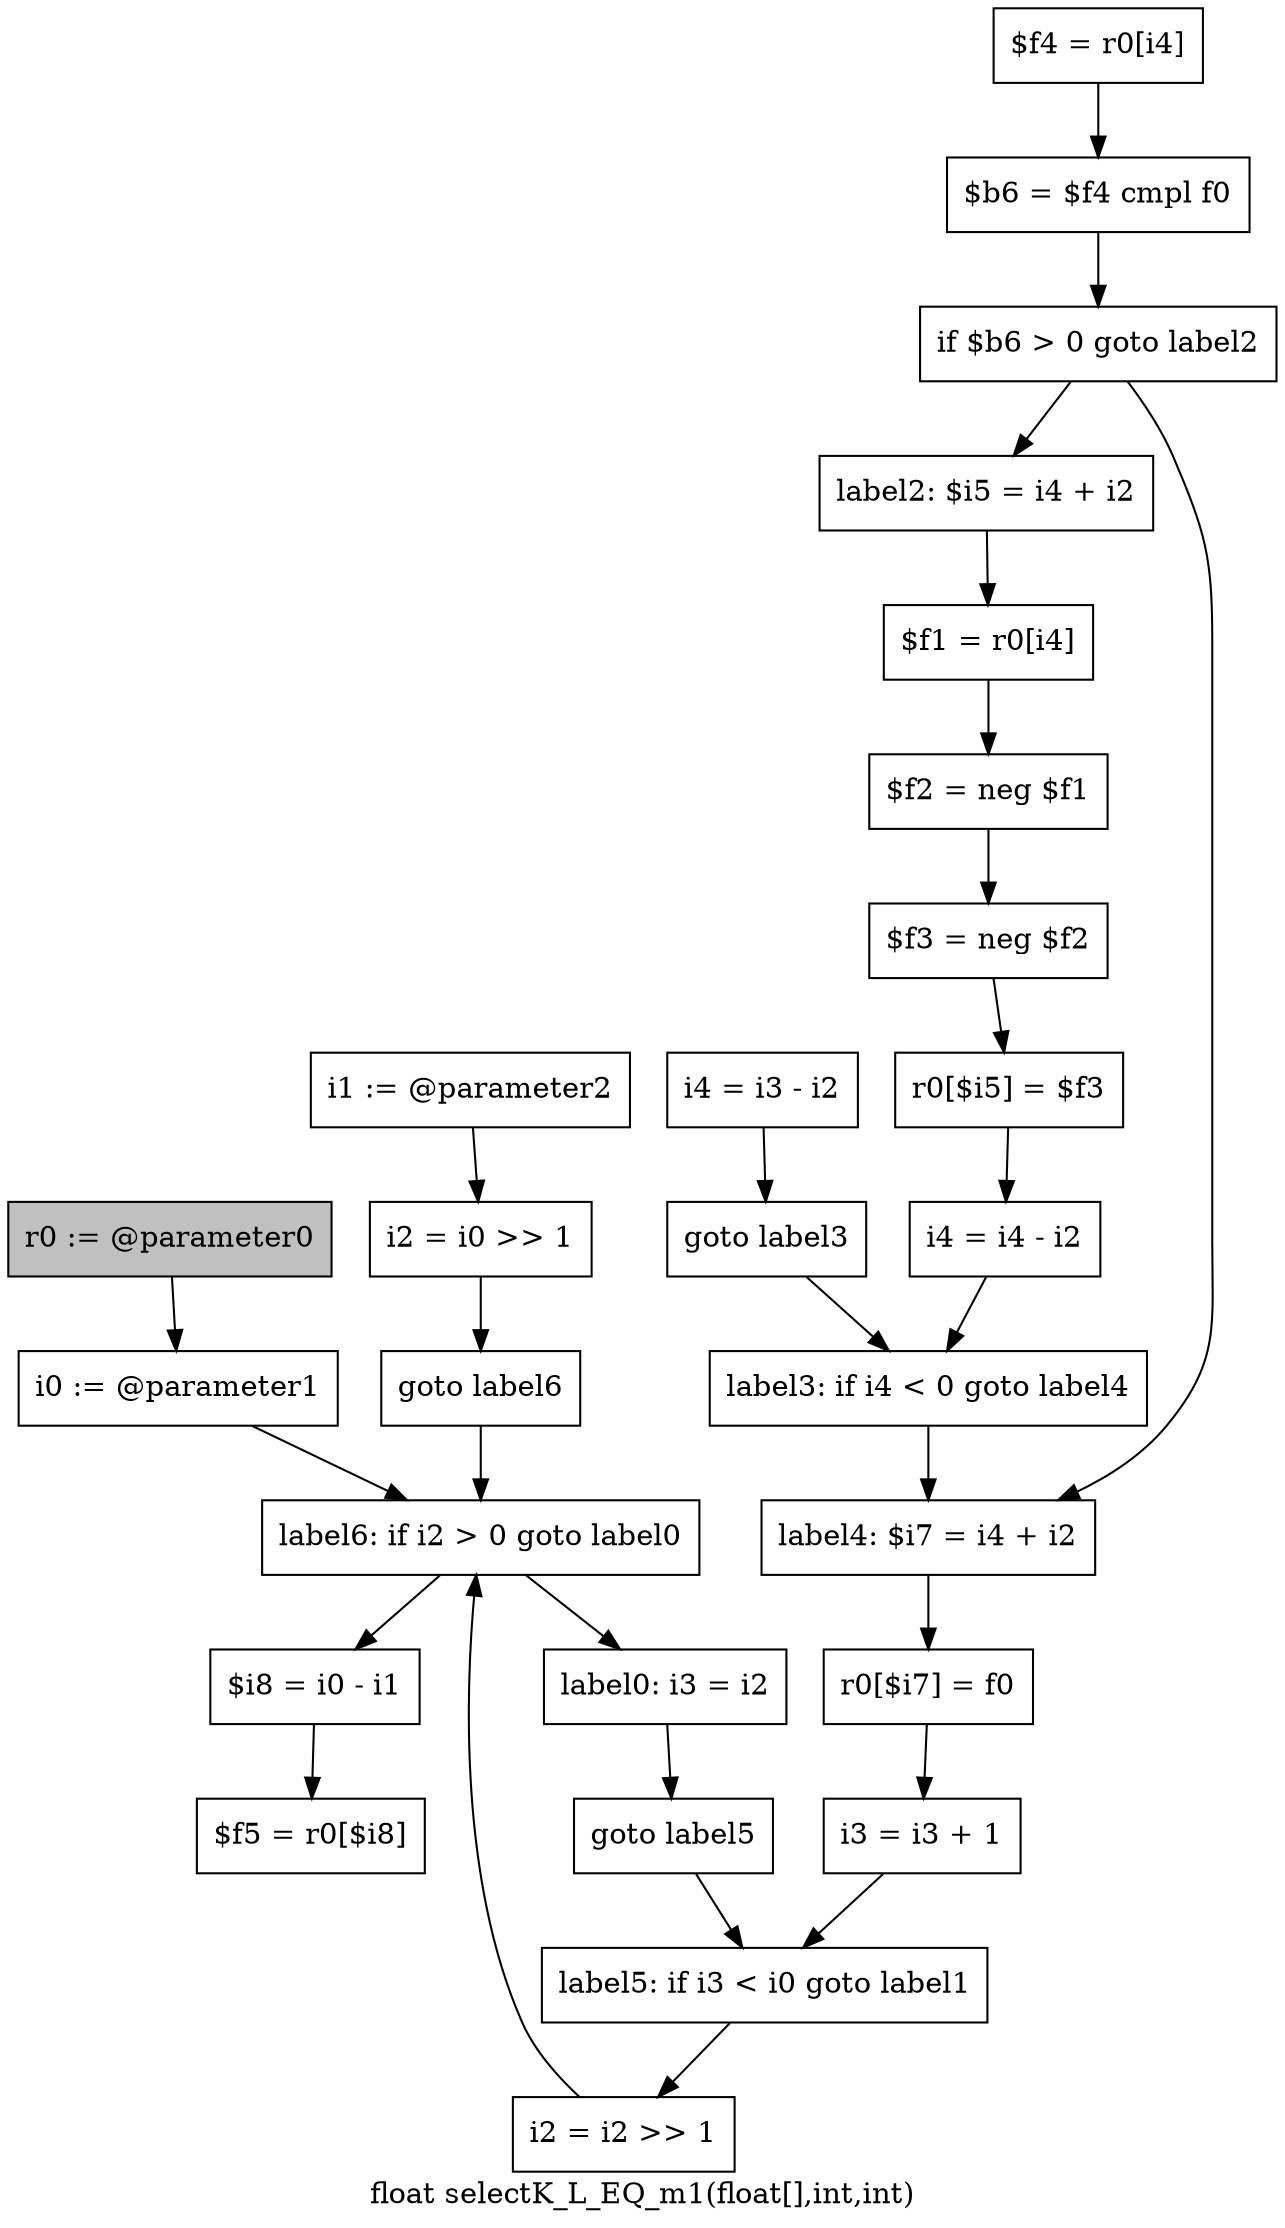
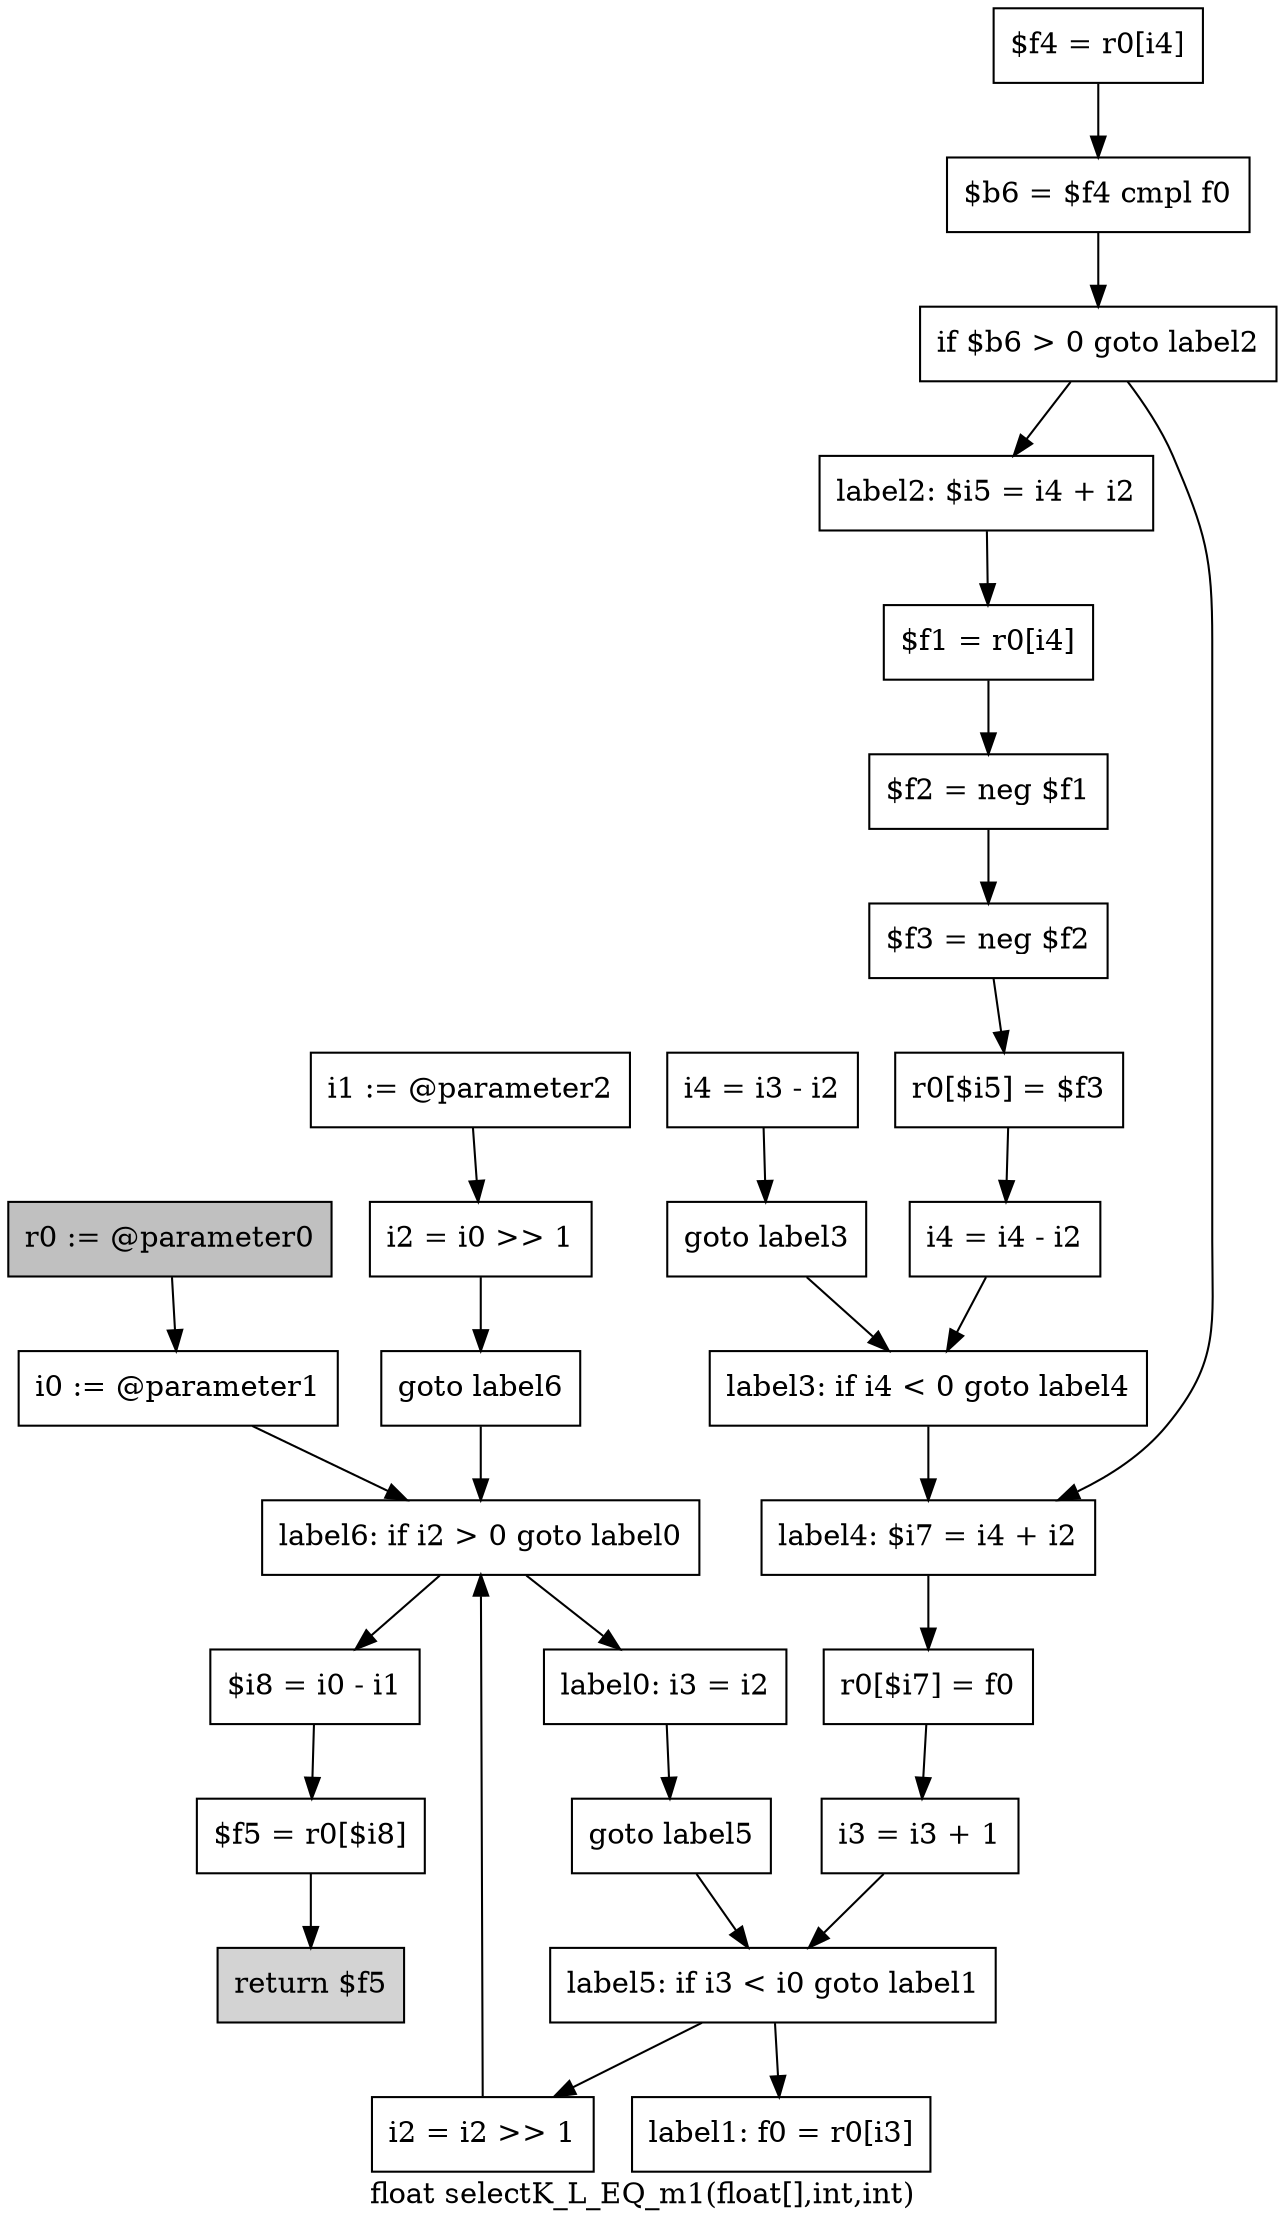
none -> (311, 1985)
none -> (781, 2134)
